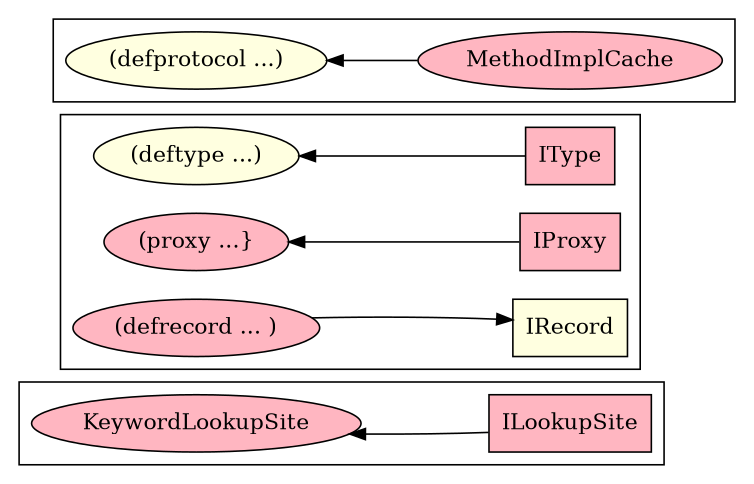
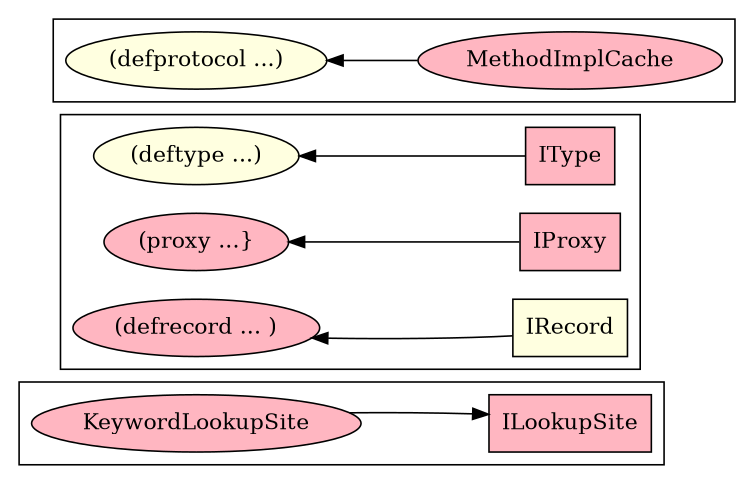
(404, 317) -> (420, 338)
(427, 434) -> (411, 413)
